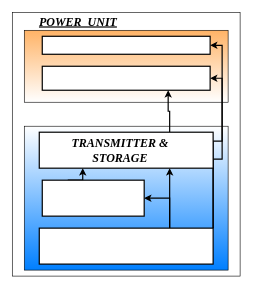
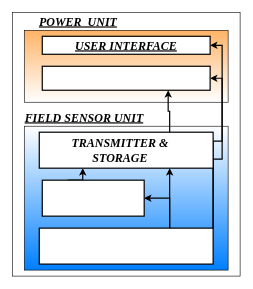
none -> (126, 45)
none -> (84, 117)
